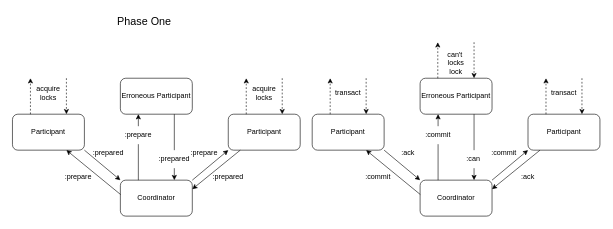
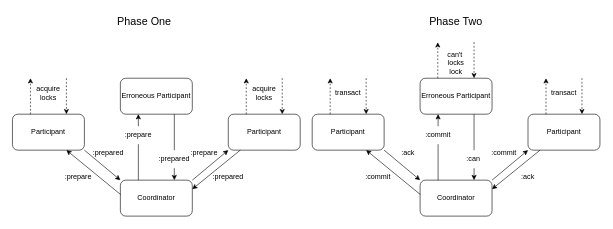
none -> (456, 21)
